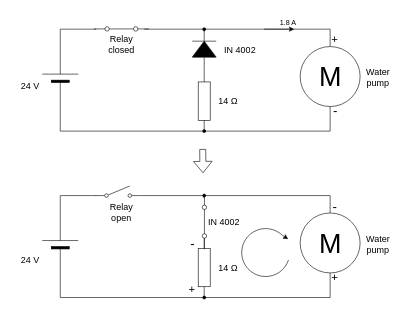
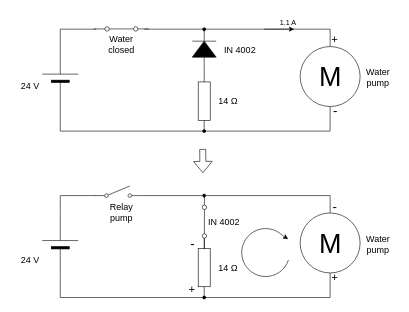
(288, 22) -> (288, 22)
(122, 44) -> (122, 44)
(122, 212) -> (122, 212)
